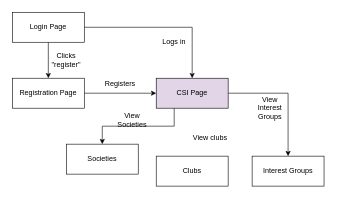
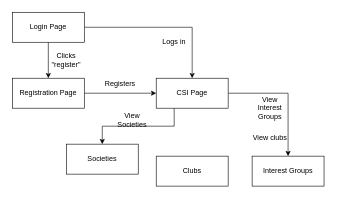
(192, 93) -> (192, 93)
(210, 138) -> (270, 138)
